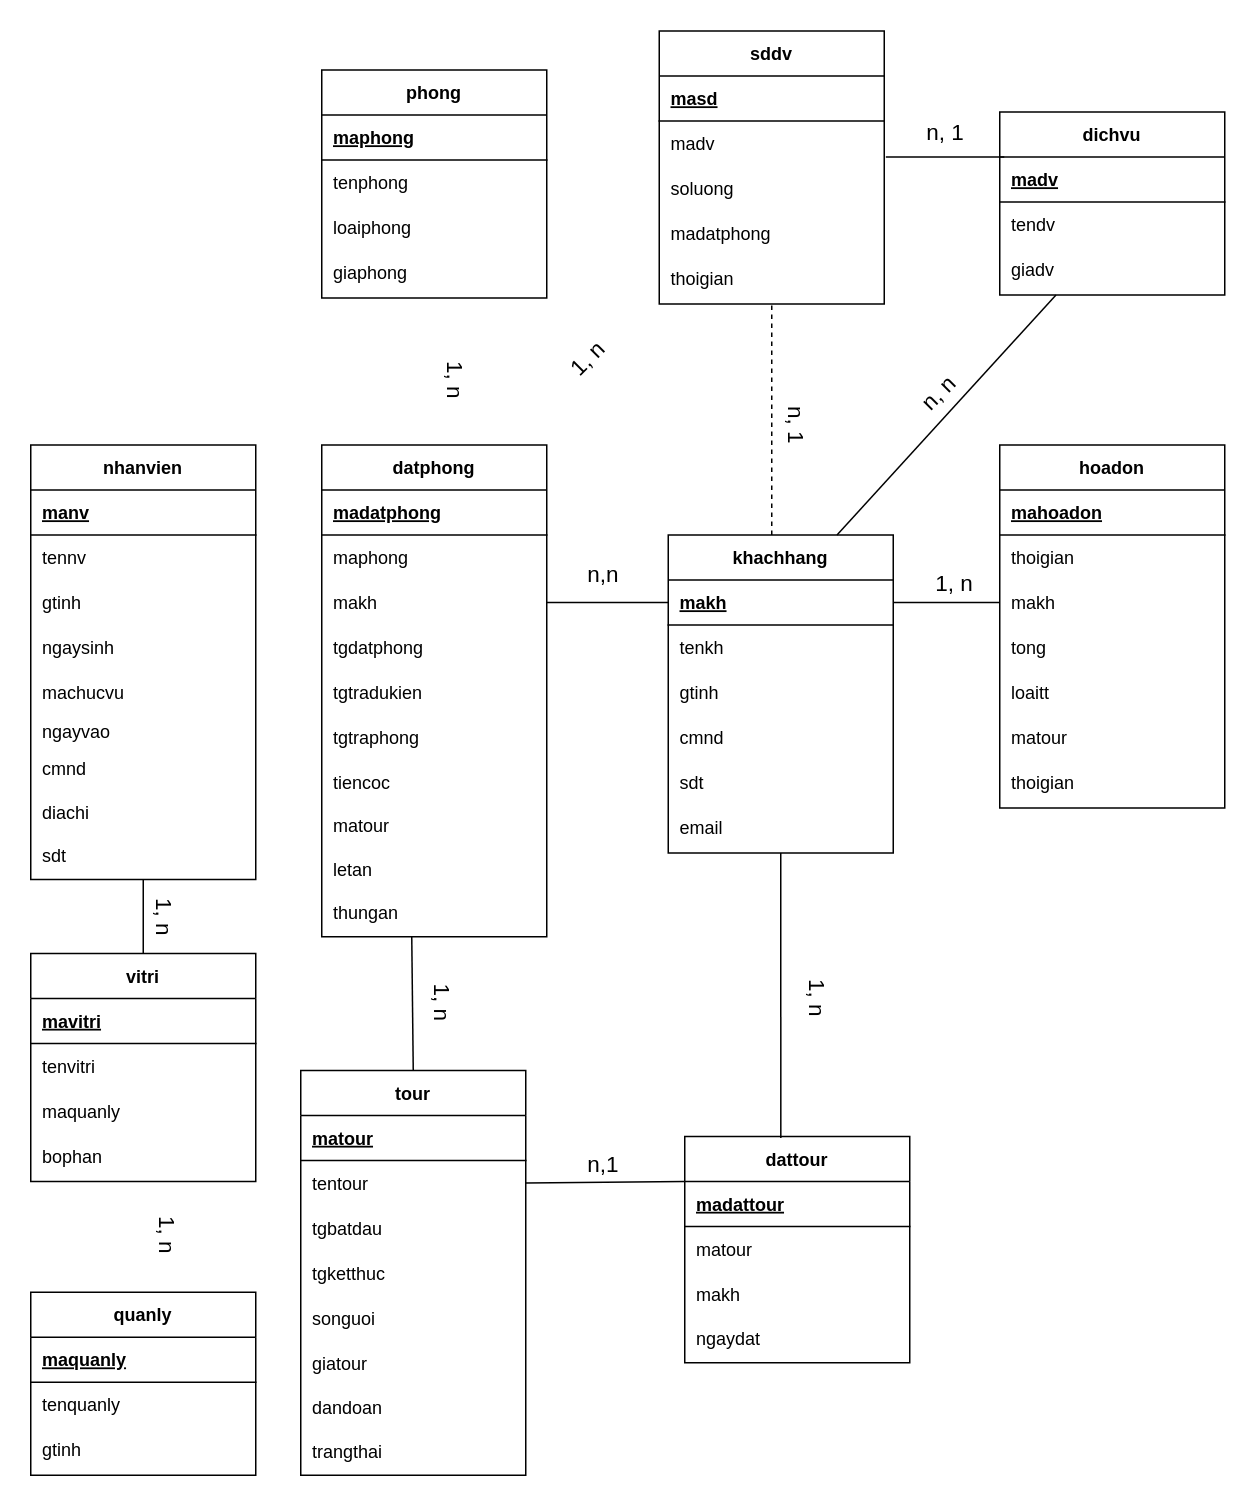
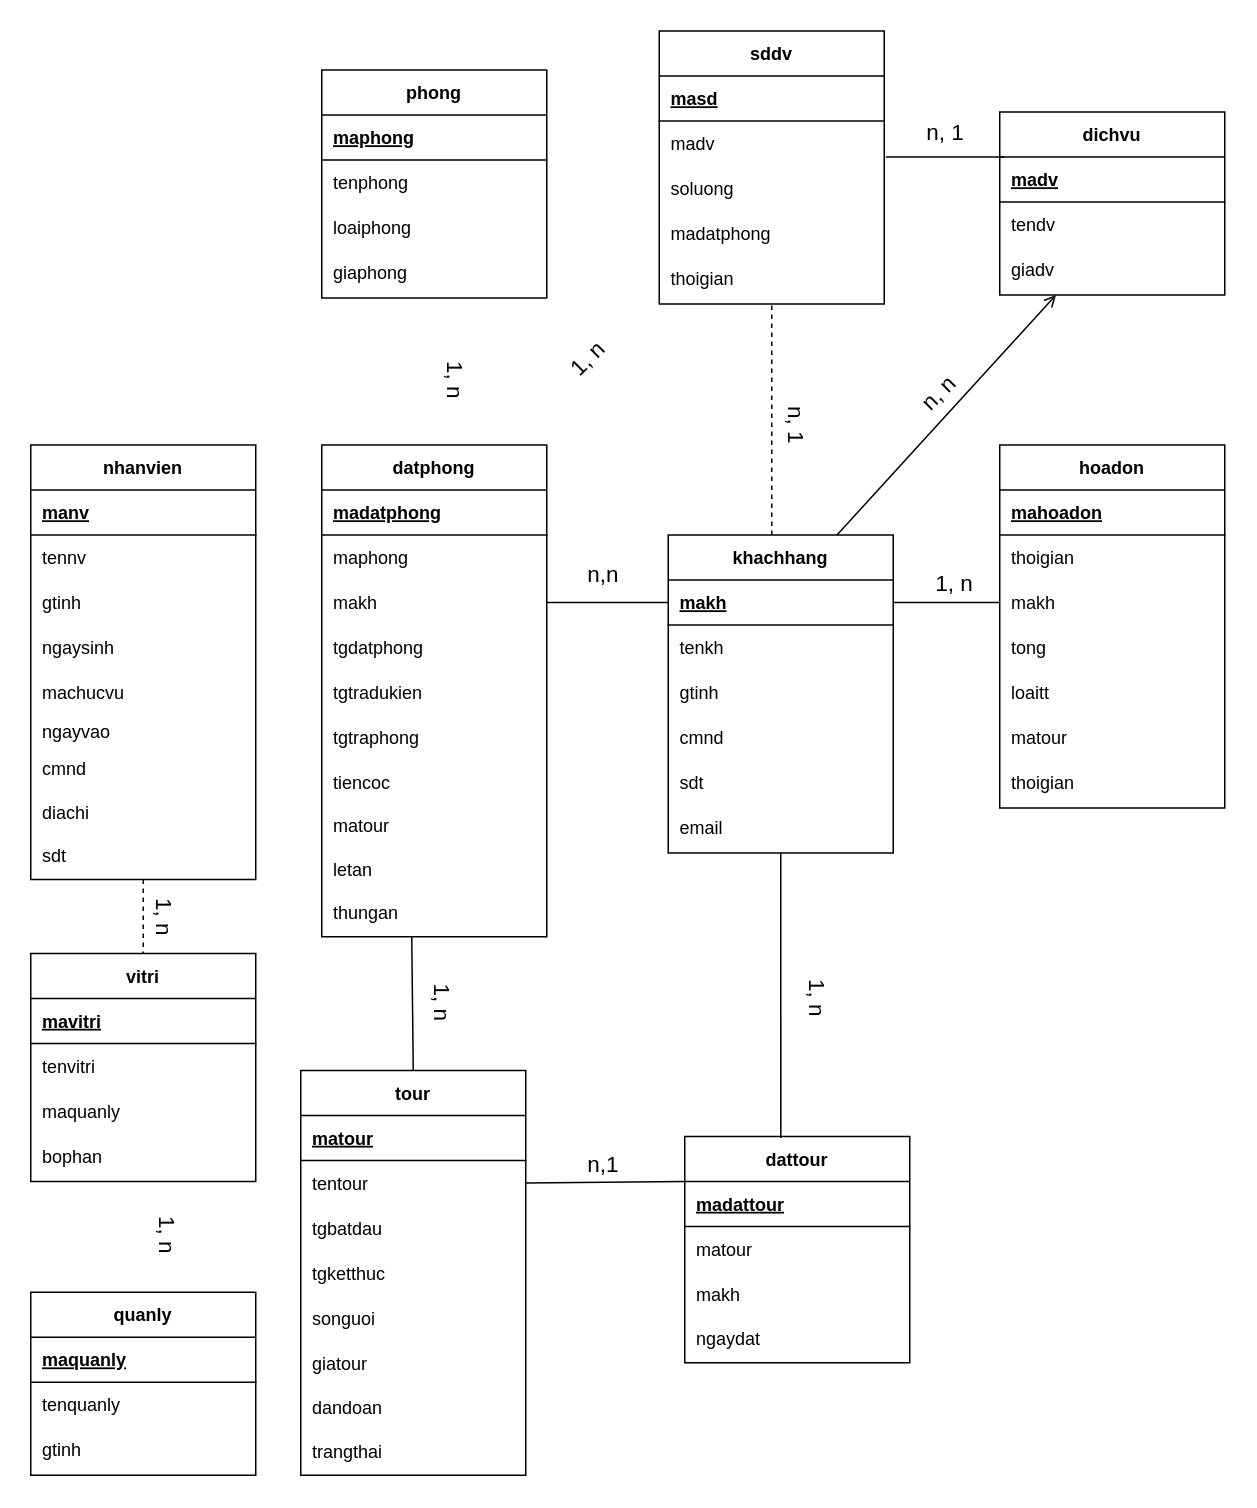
(1051, 300) -> (1052, 299)
(143, 916) -> (143, 916)
